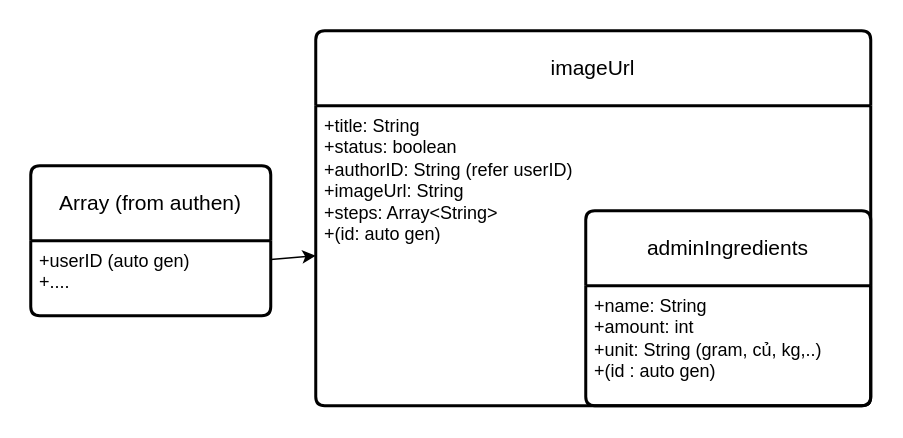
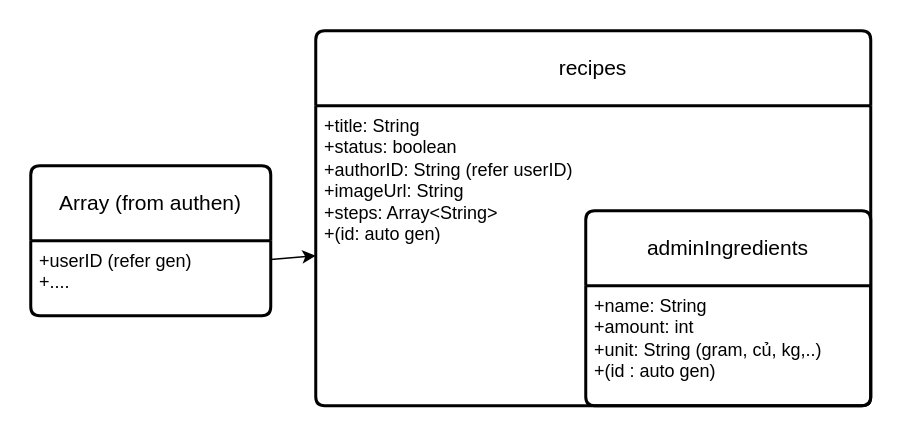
(593, 68) -> (593, 68)
(126, 273) -> (131, 273)
